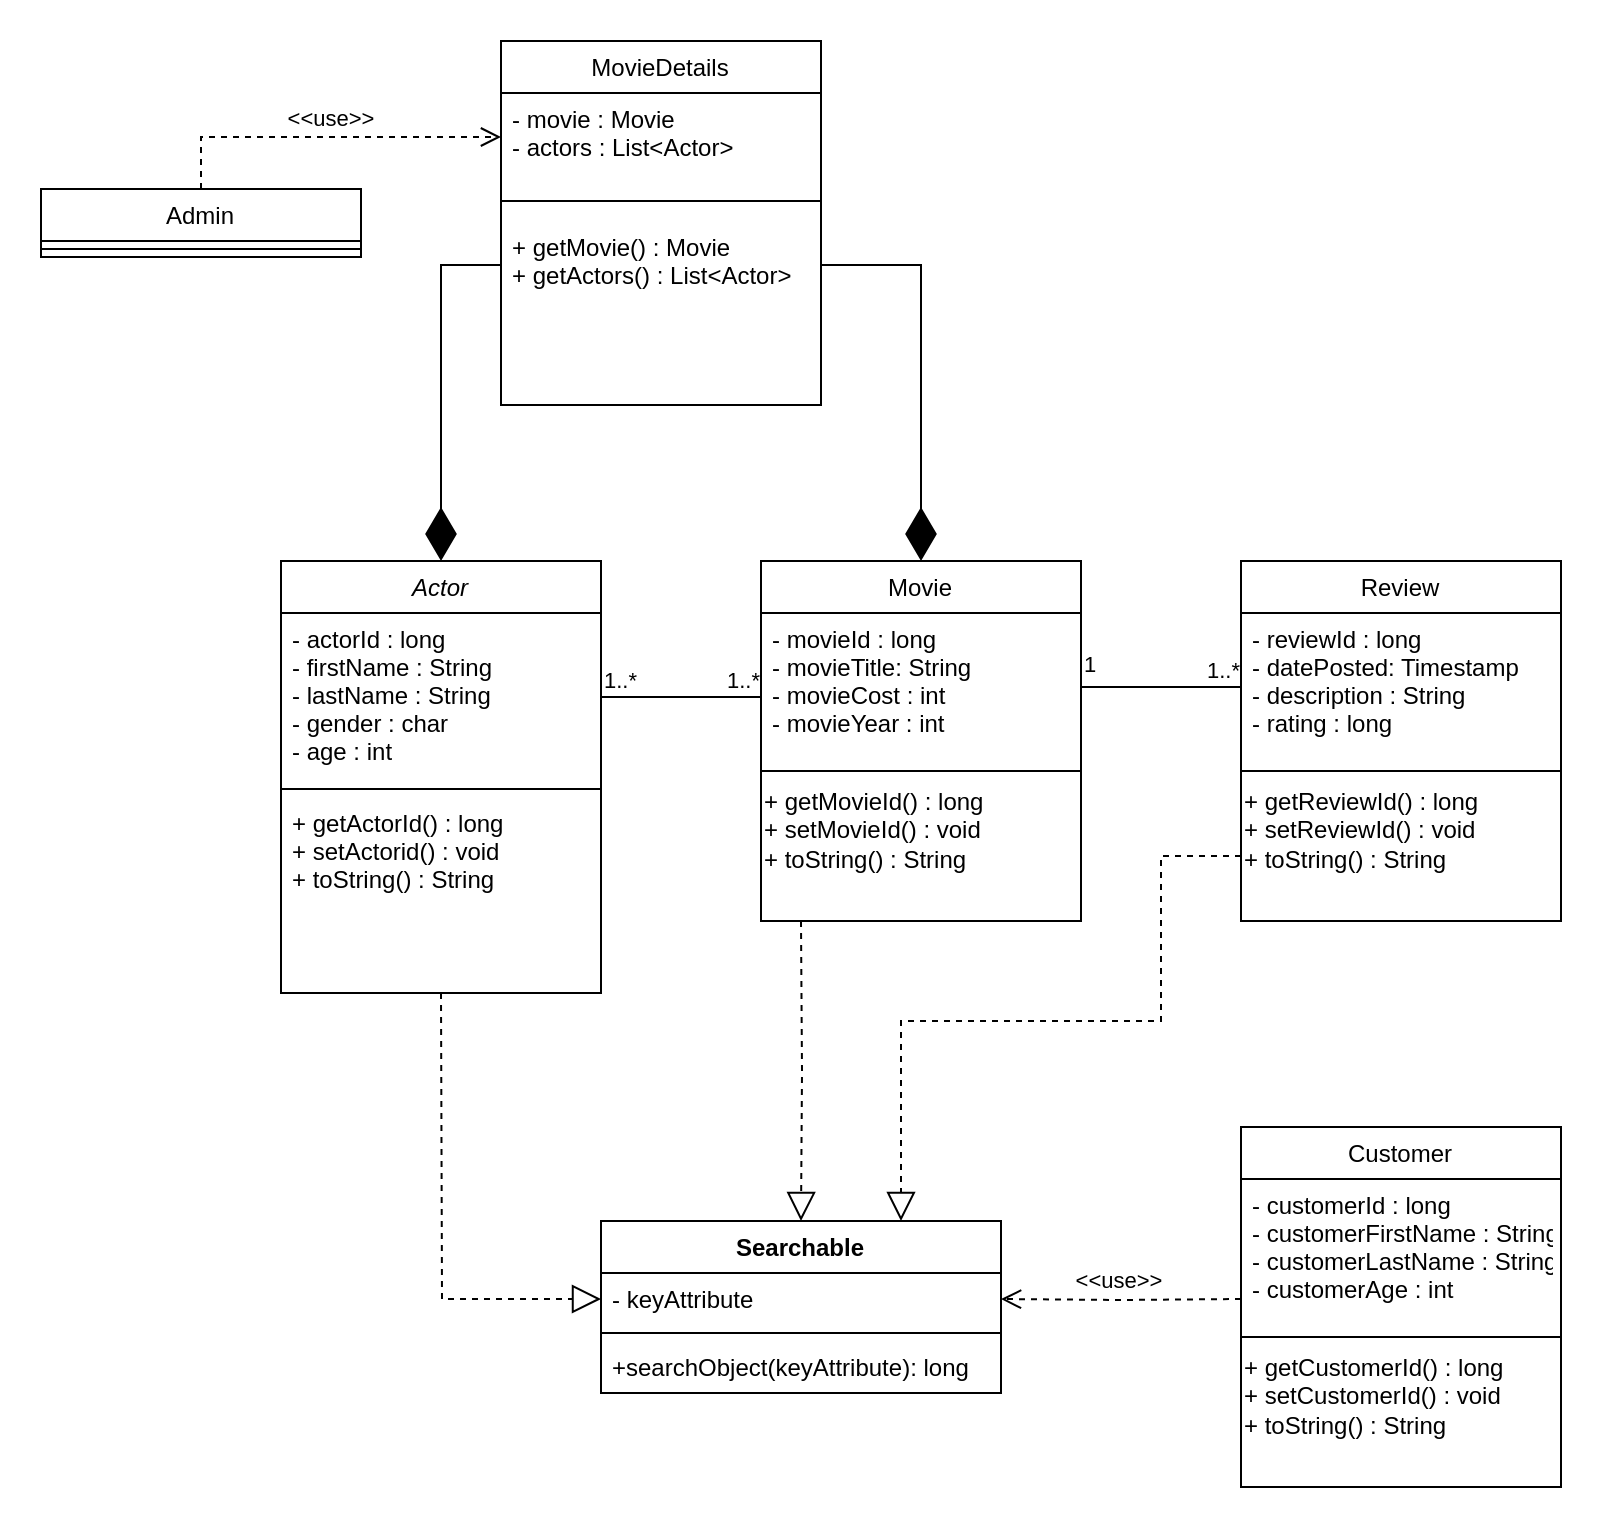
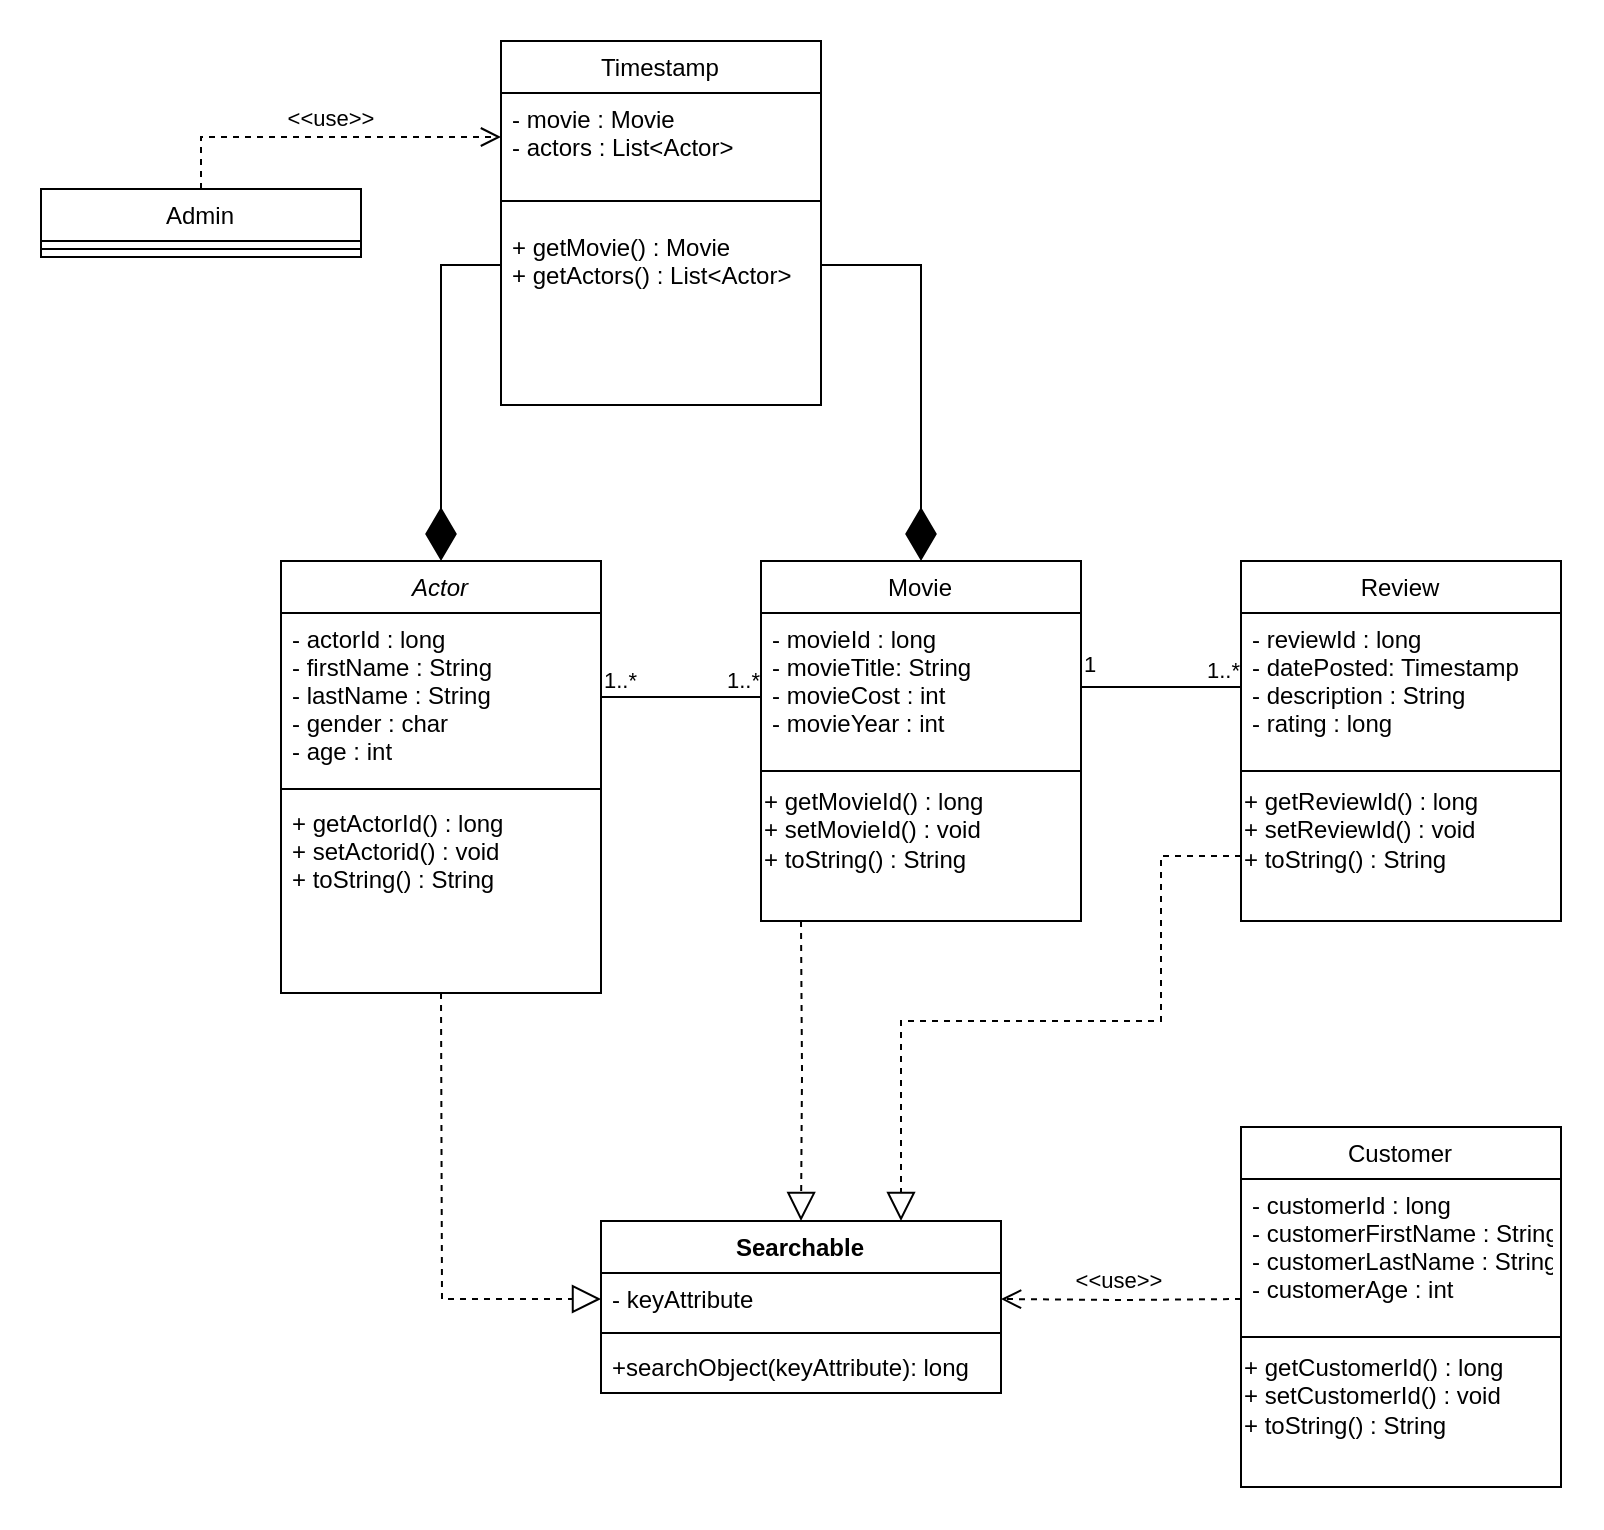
(660, 68) -> (660, 68)
